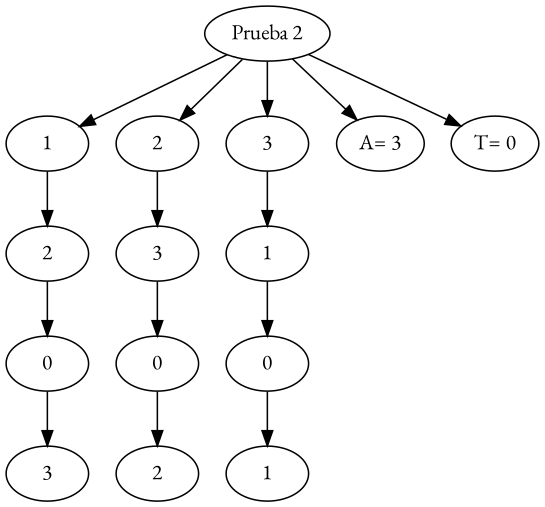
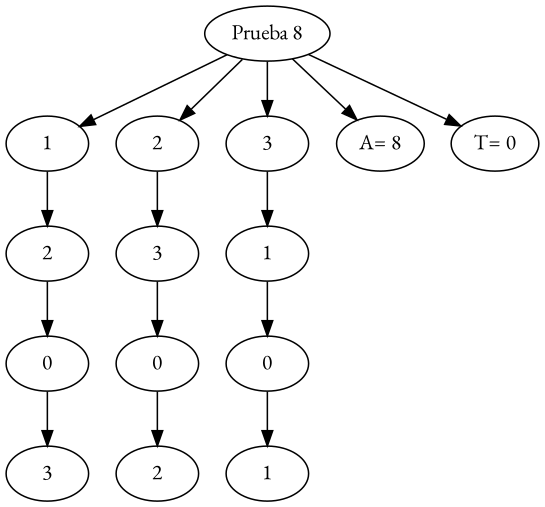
(267, 34) -> (267, 34)
(380, 144) -> (380, 144)
